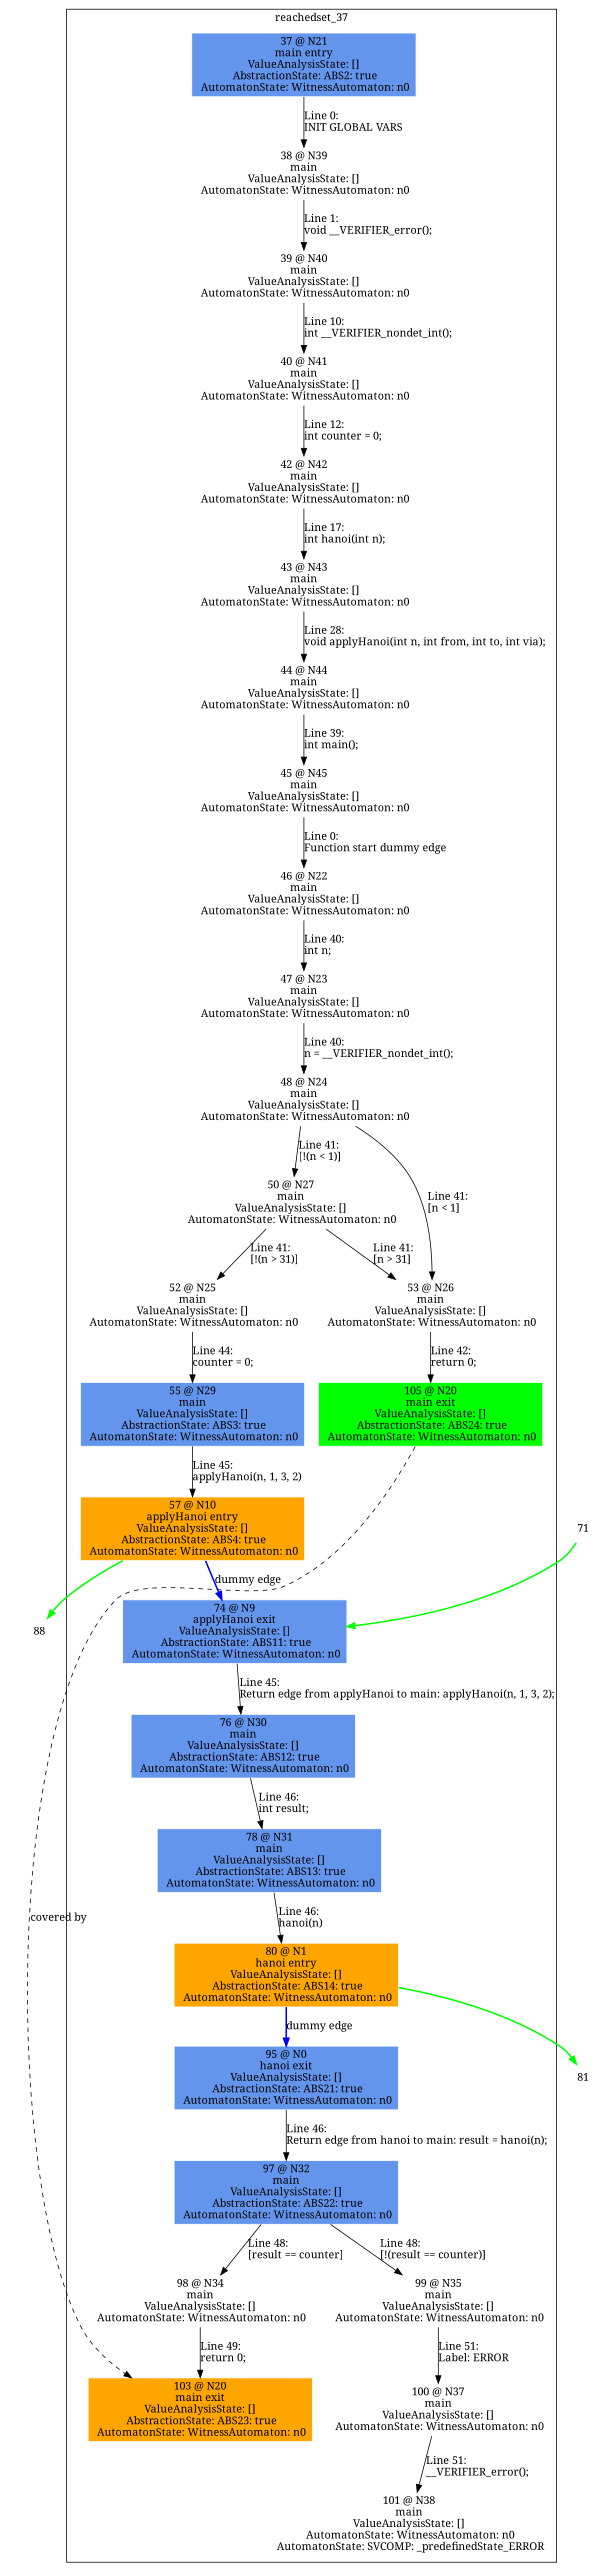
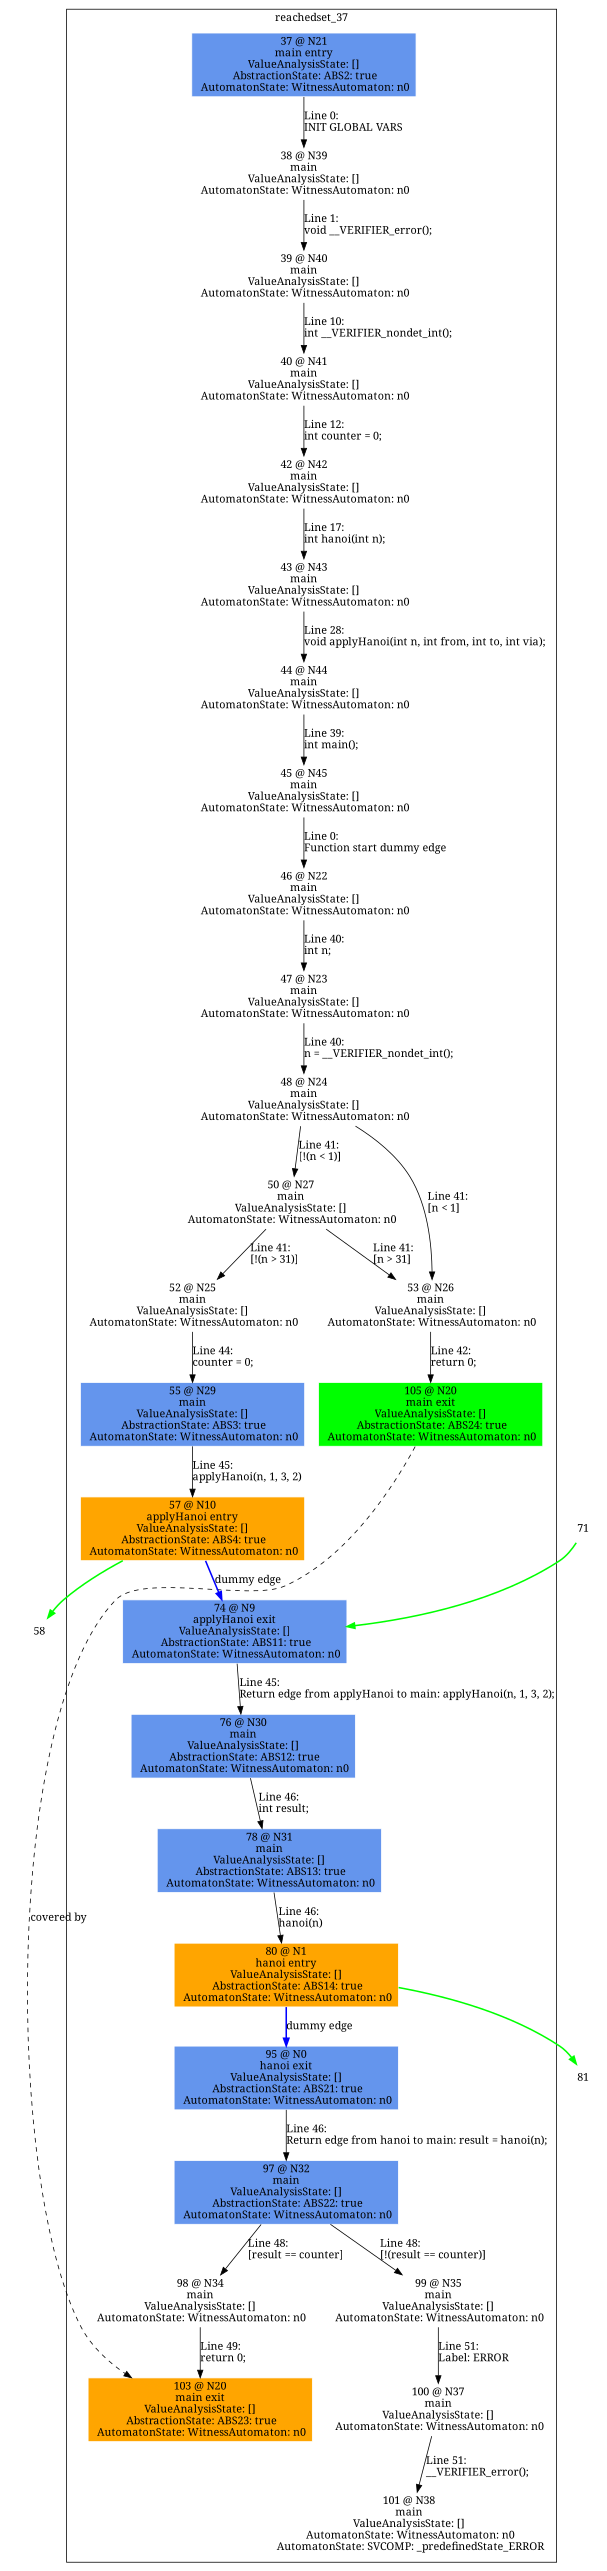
(40, 1632) -> (40, 1632)
